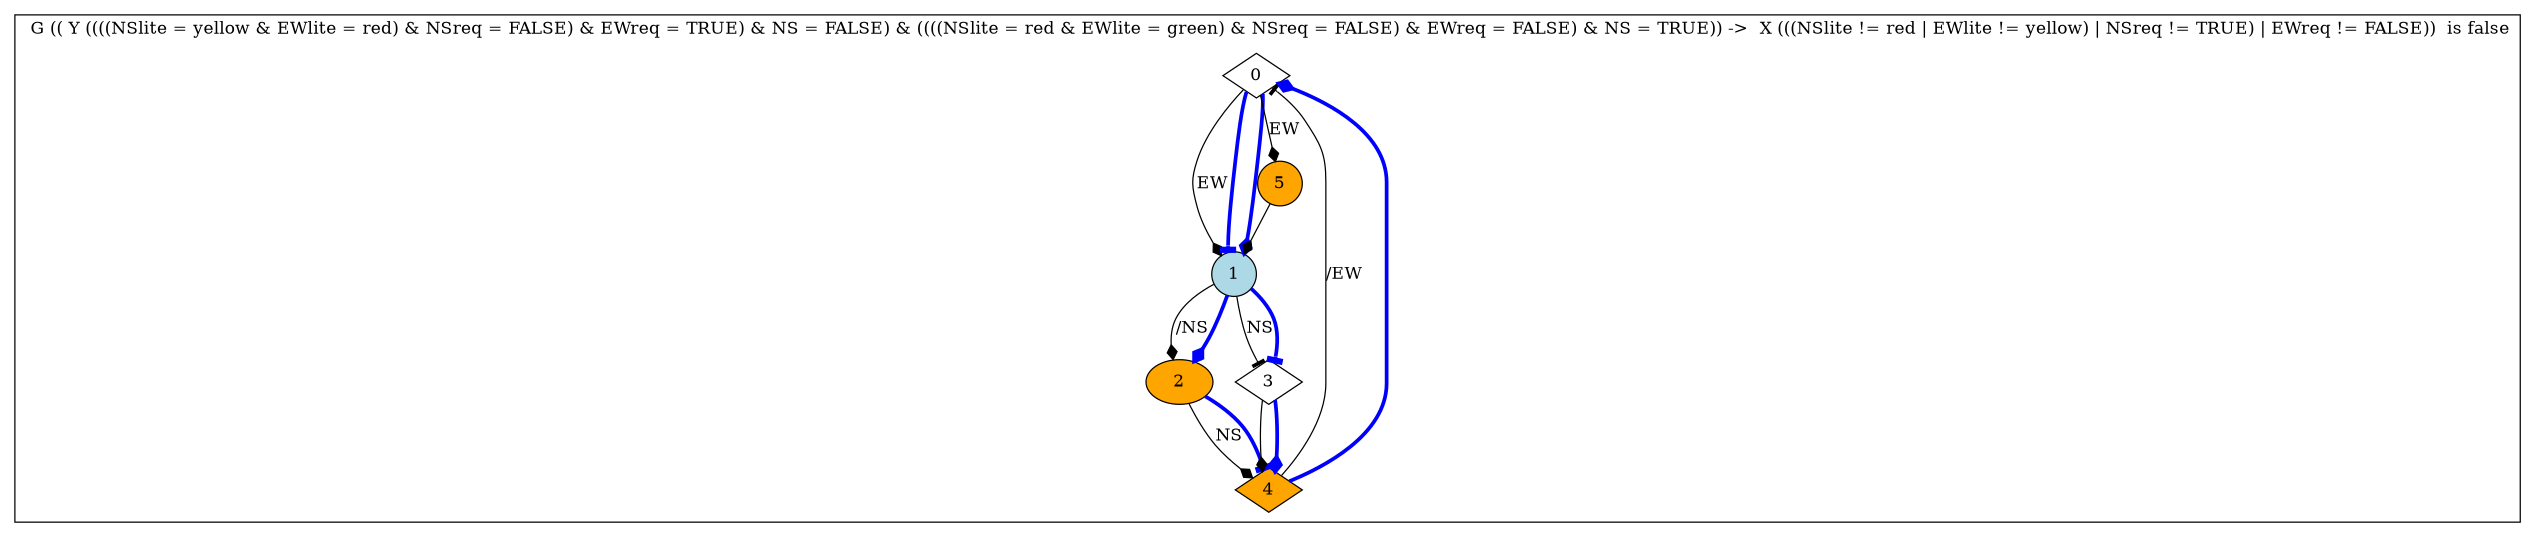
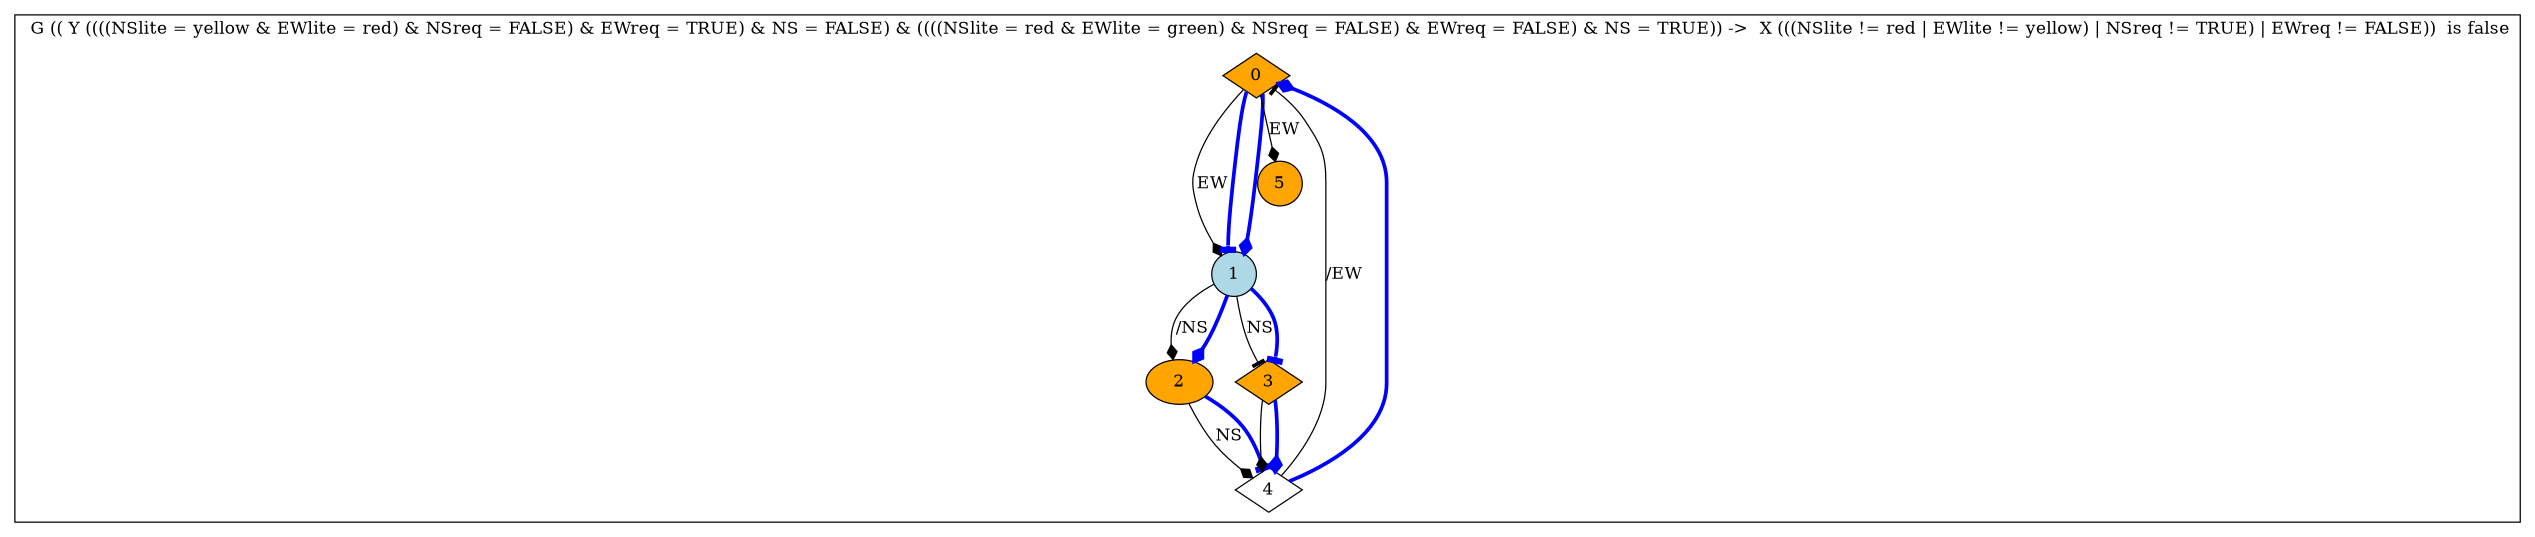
(1256, 76) -> (1256, 76)
(1261, 222) -> none
(1269, 382) -> (1269, 382)
(1269, 490) -> (1269, 490)
